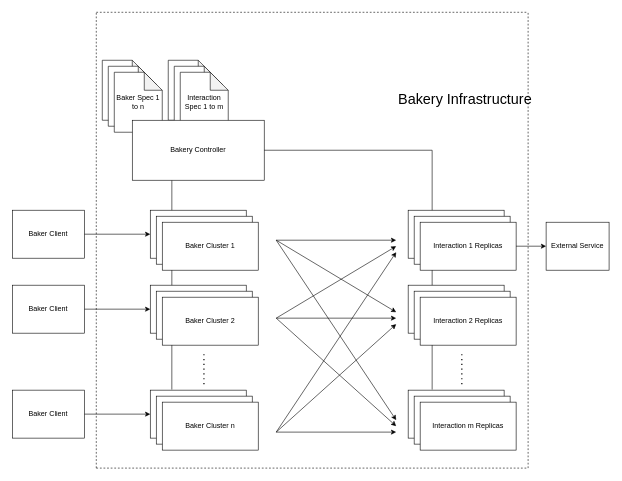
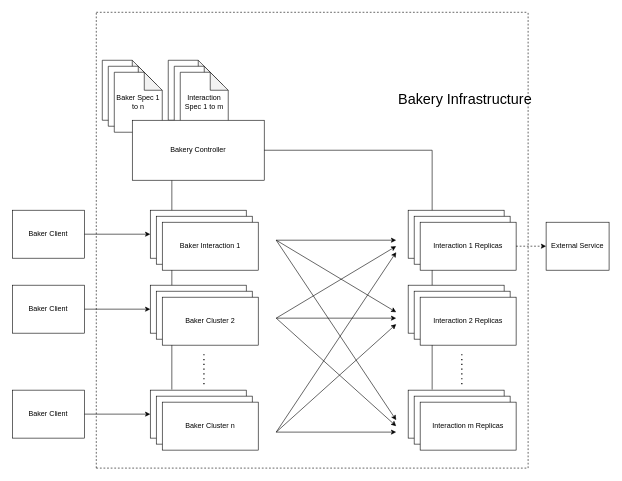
(210, 246) -> (210, 246)
(530, 246) -> (530, 246)
